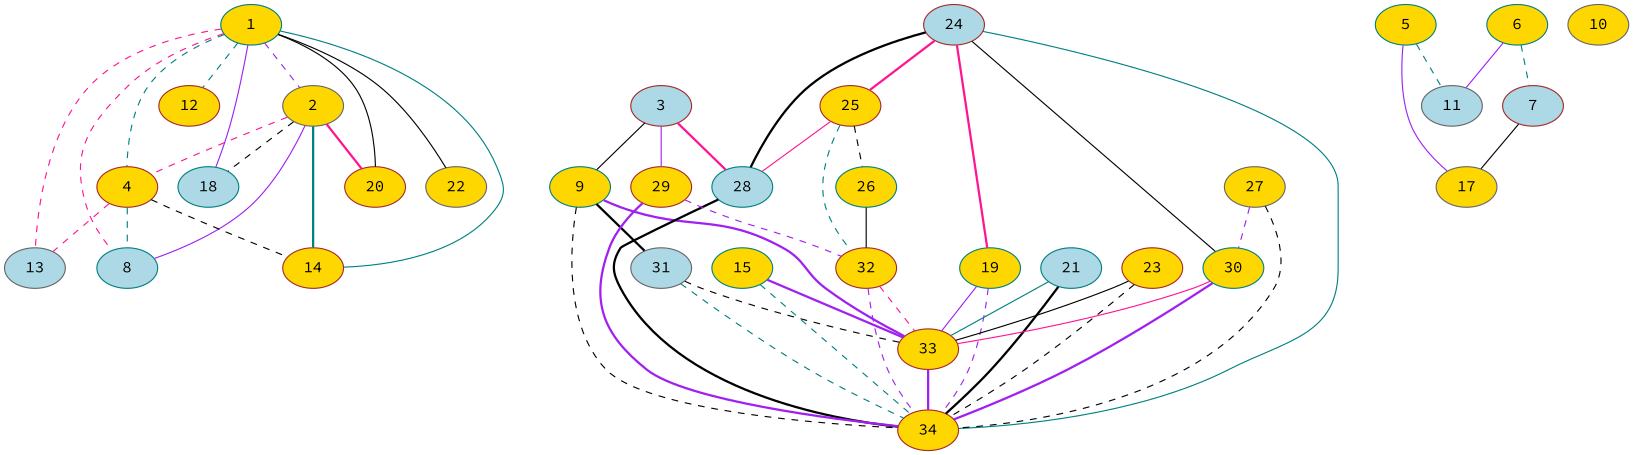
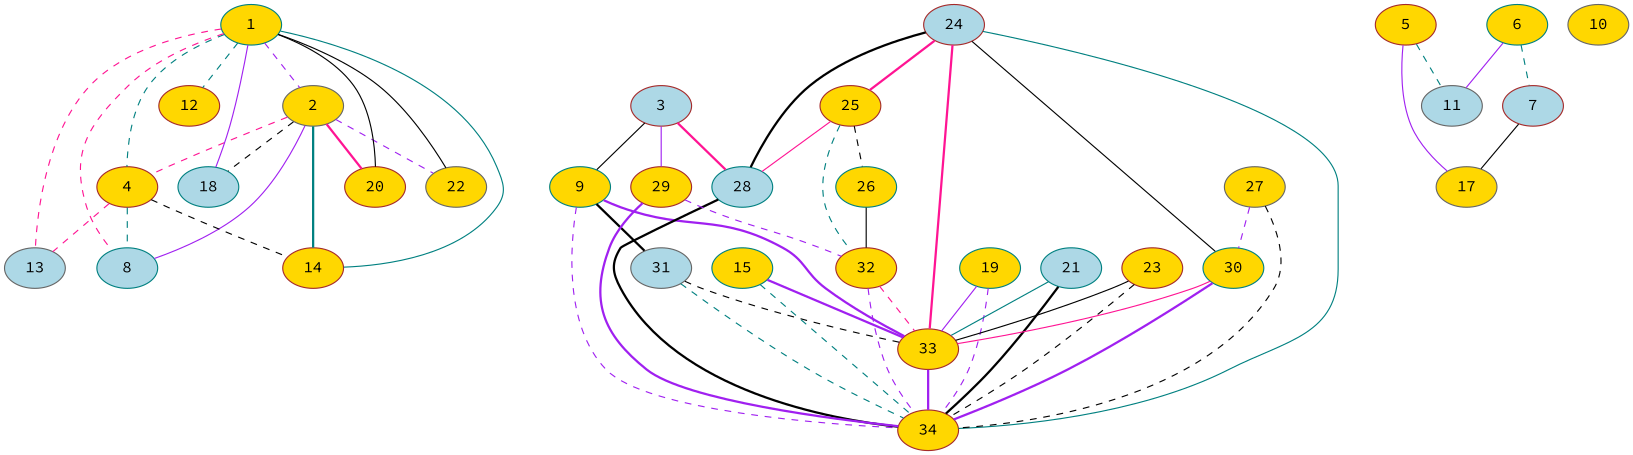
(1406, 25) -> (1406, 25)
none -> (384, 146)
(972, 147) -> (941, 187)
(664, 397) -> (664, 397)
